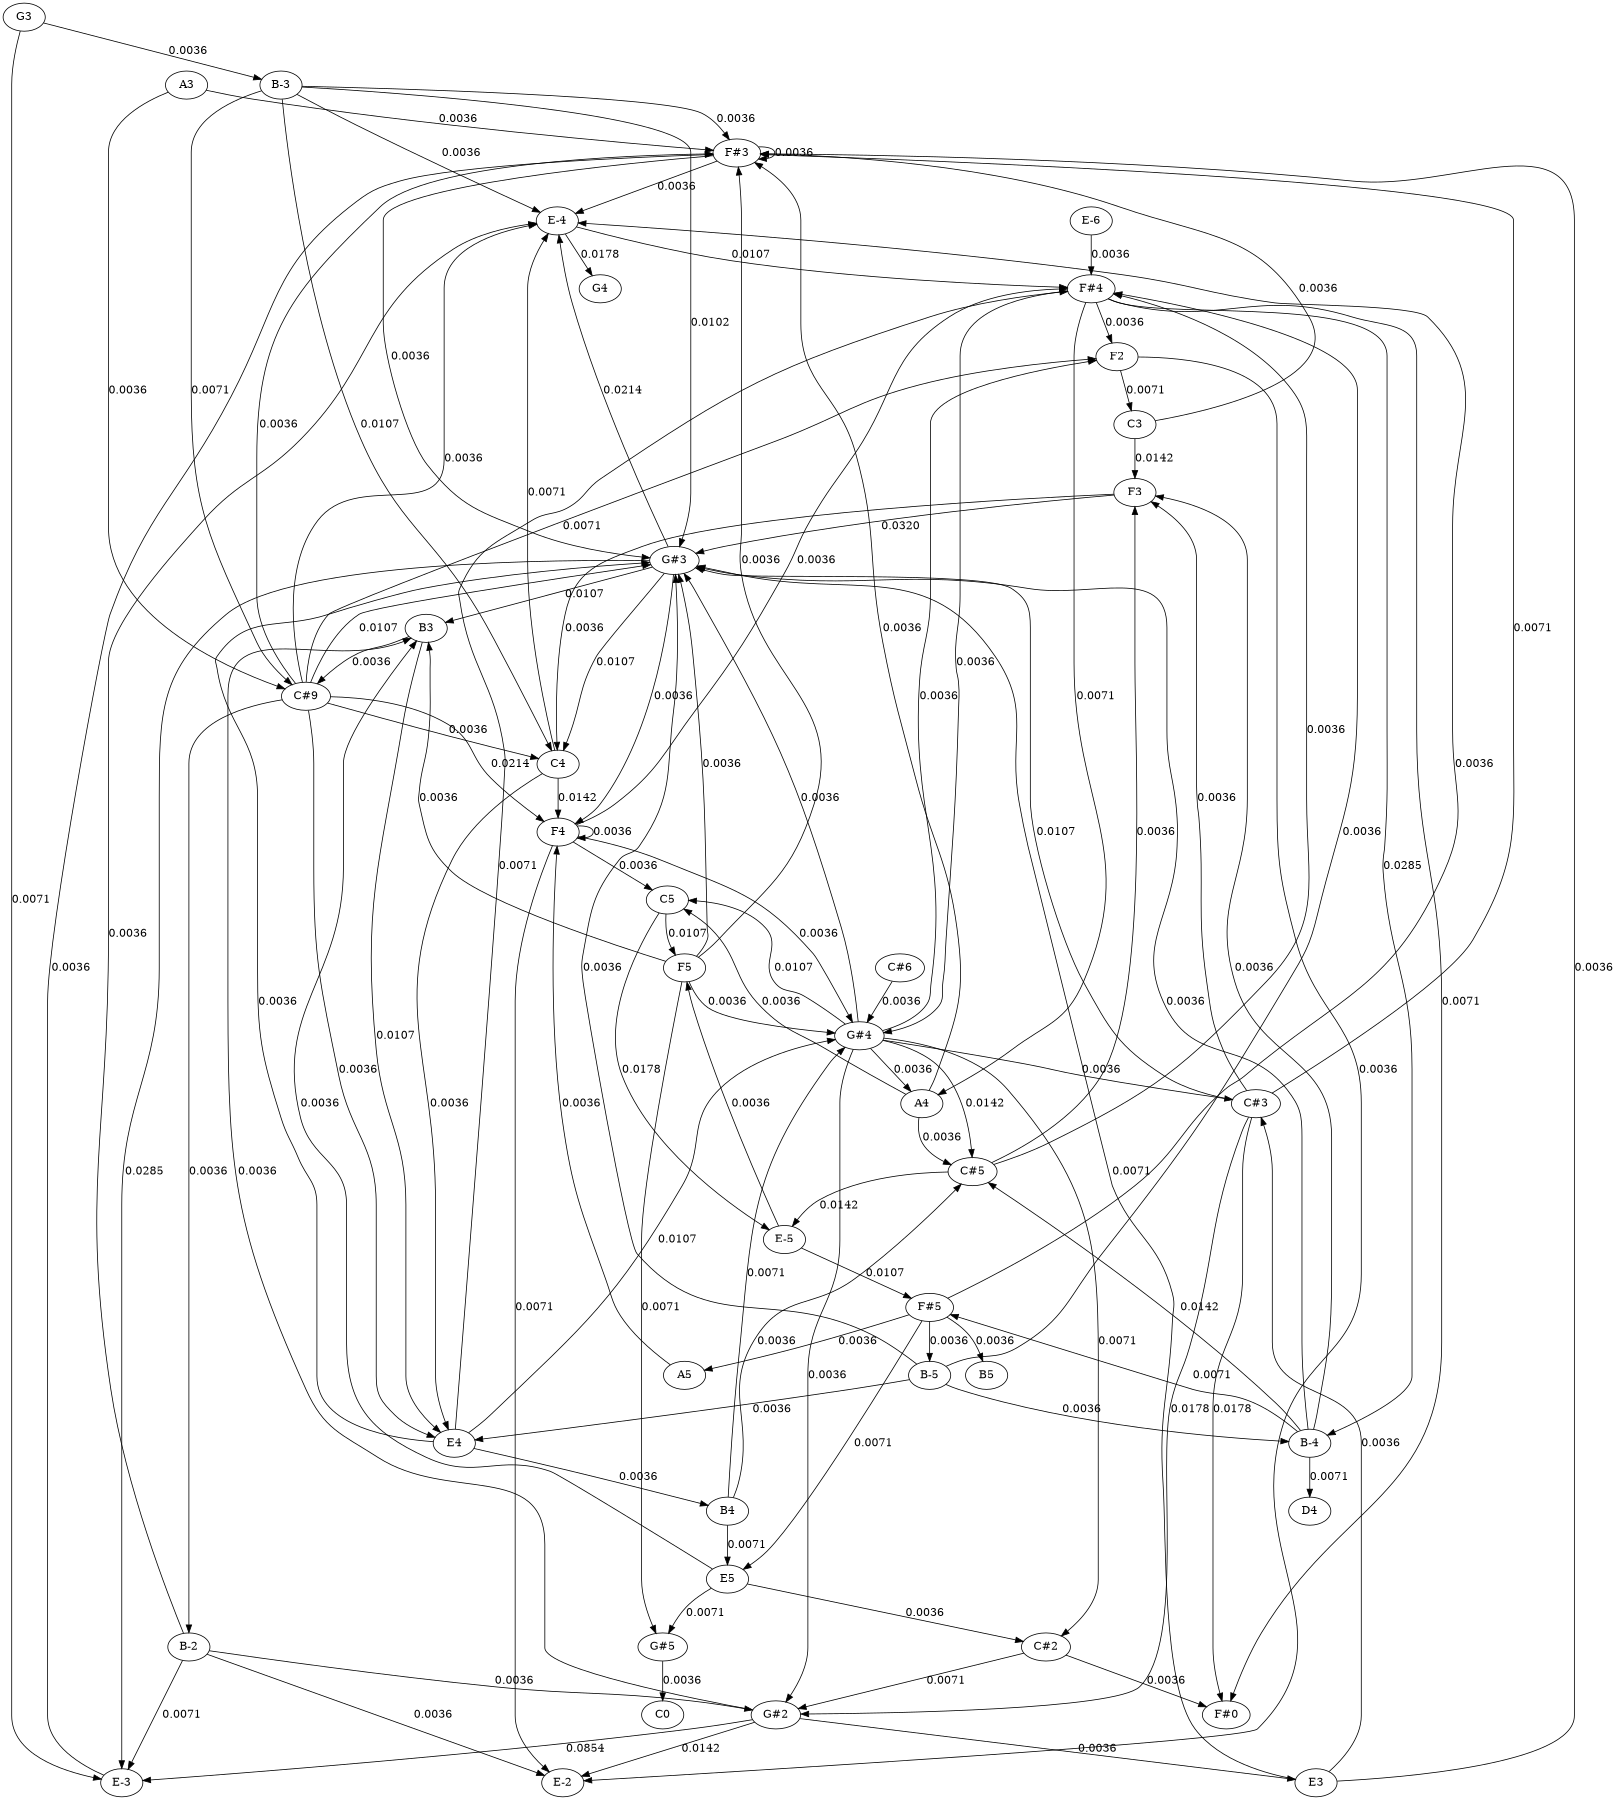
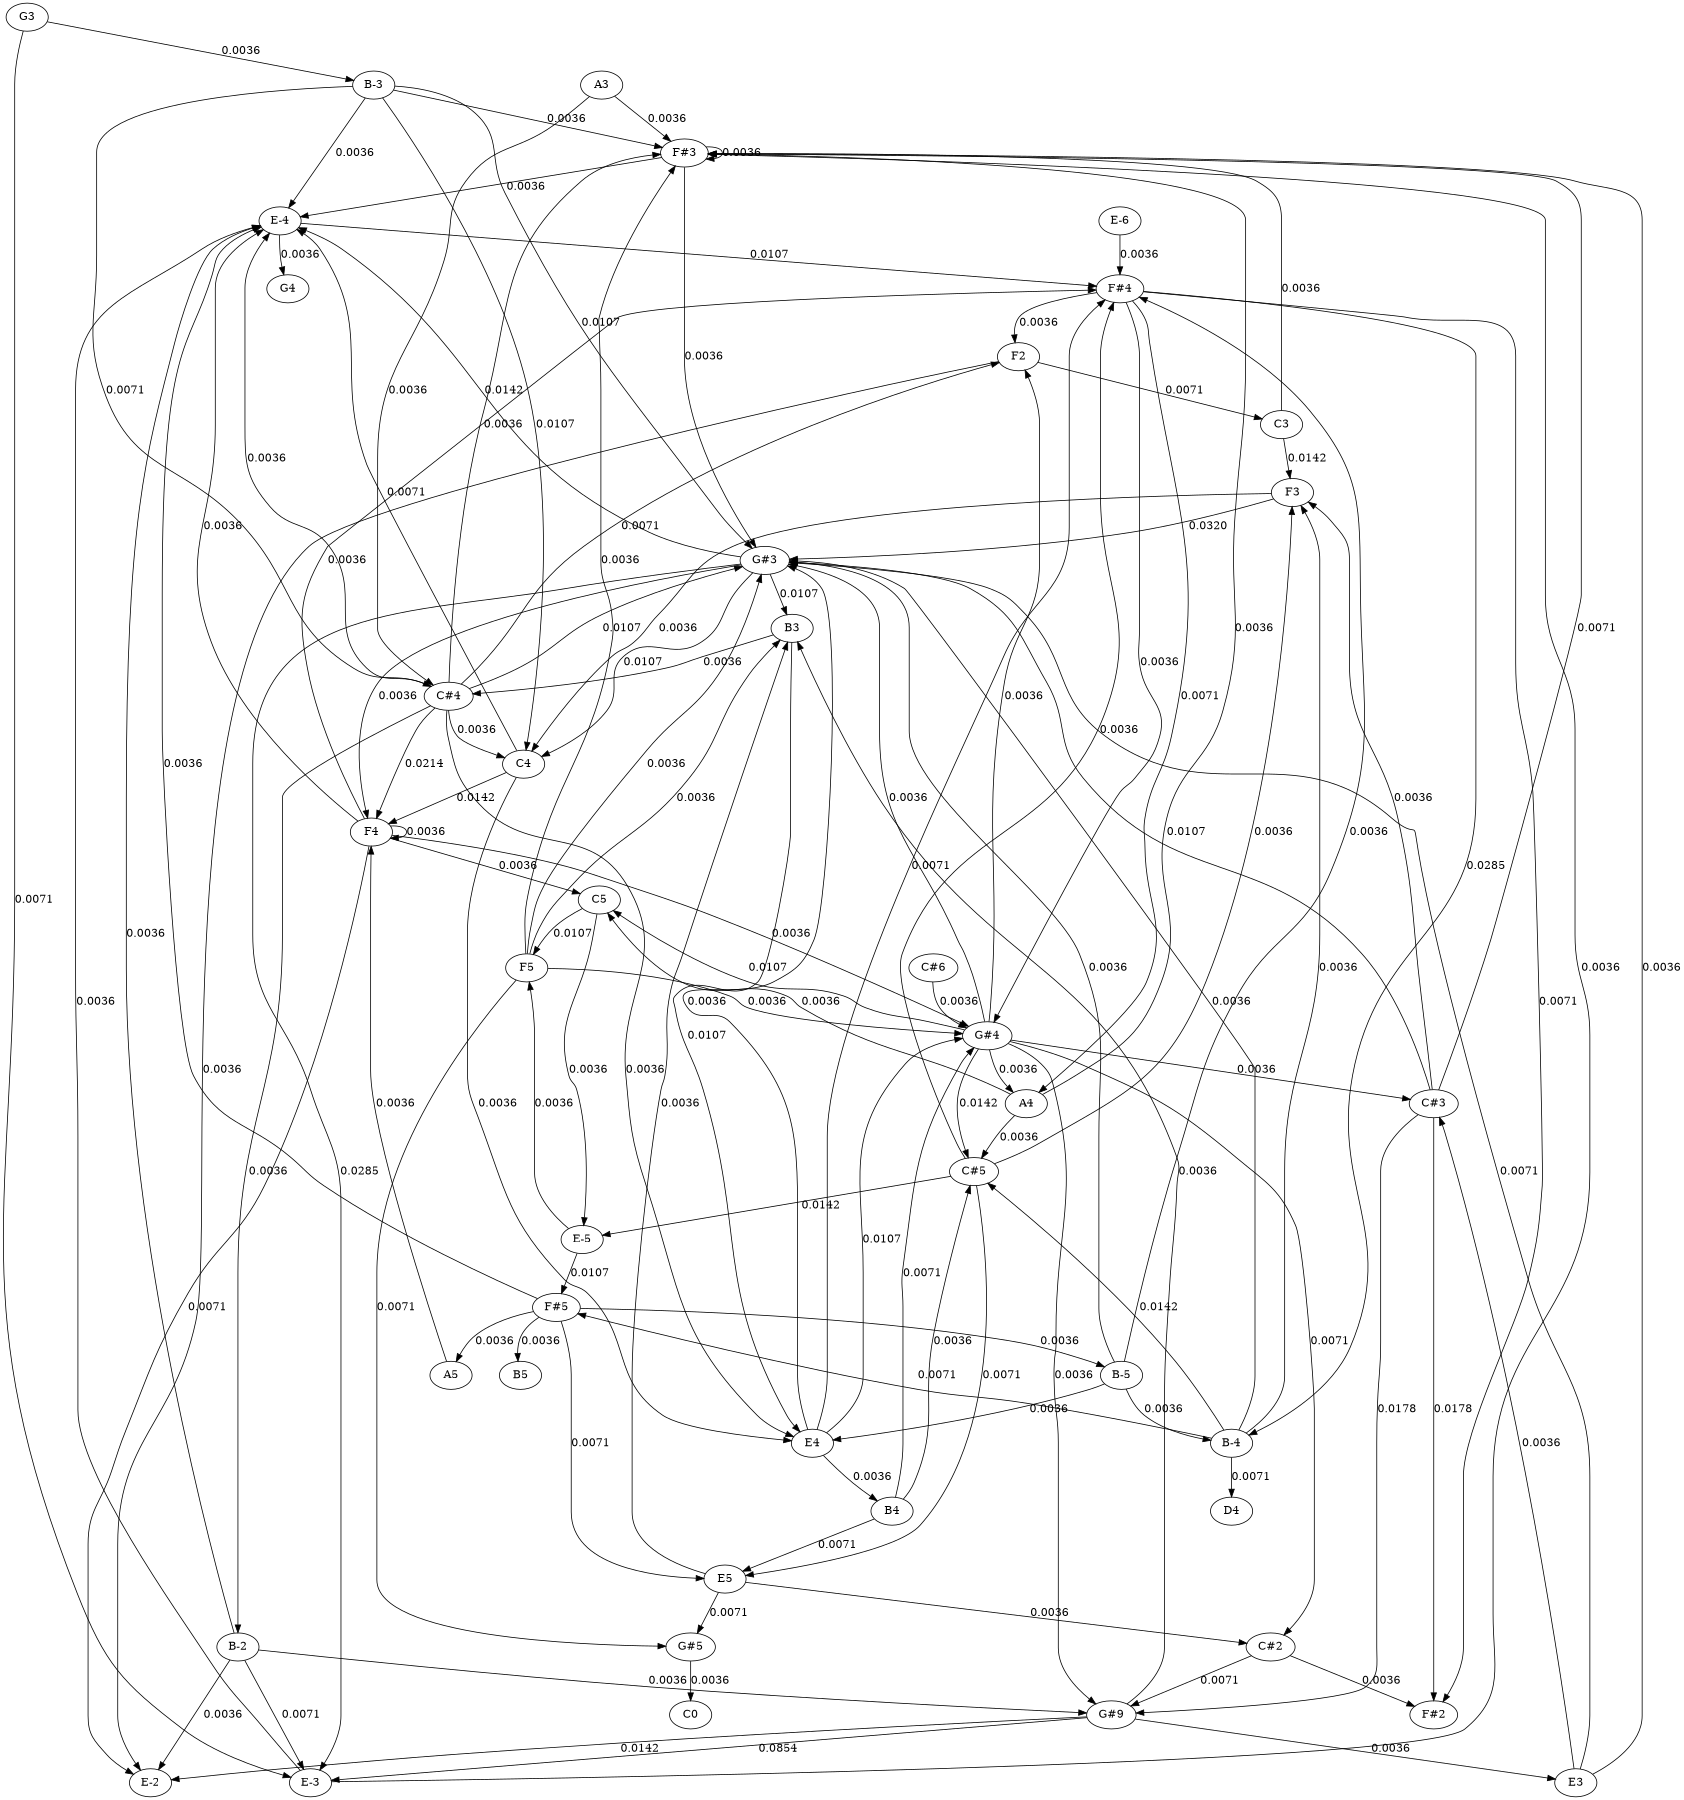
(600, 255) -> (300, 255)
(710, 323) -> (601, 323)
(623, 391) -> (504, 391)
none -> (199, 547)
(306, 696) -> (449, 696)
none -> (76, 986)
(642, 1070) -> (588, 1070)
none -> (964, 1448)
(776, 1715) -> (1111, 1715)
(1226, 1715) -> (1434, 1715)
